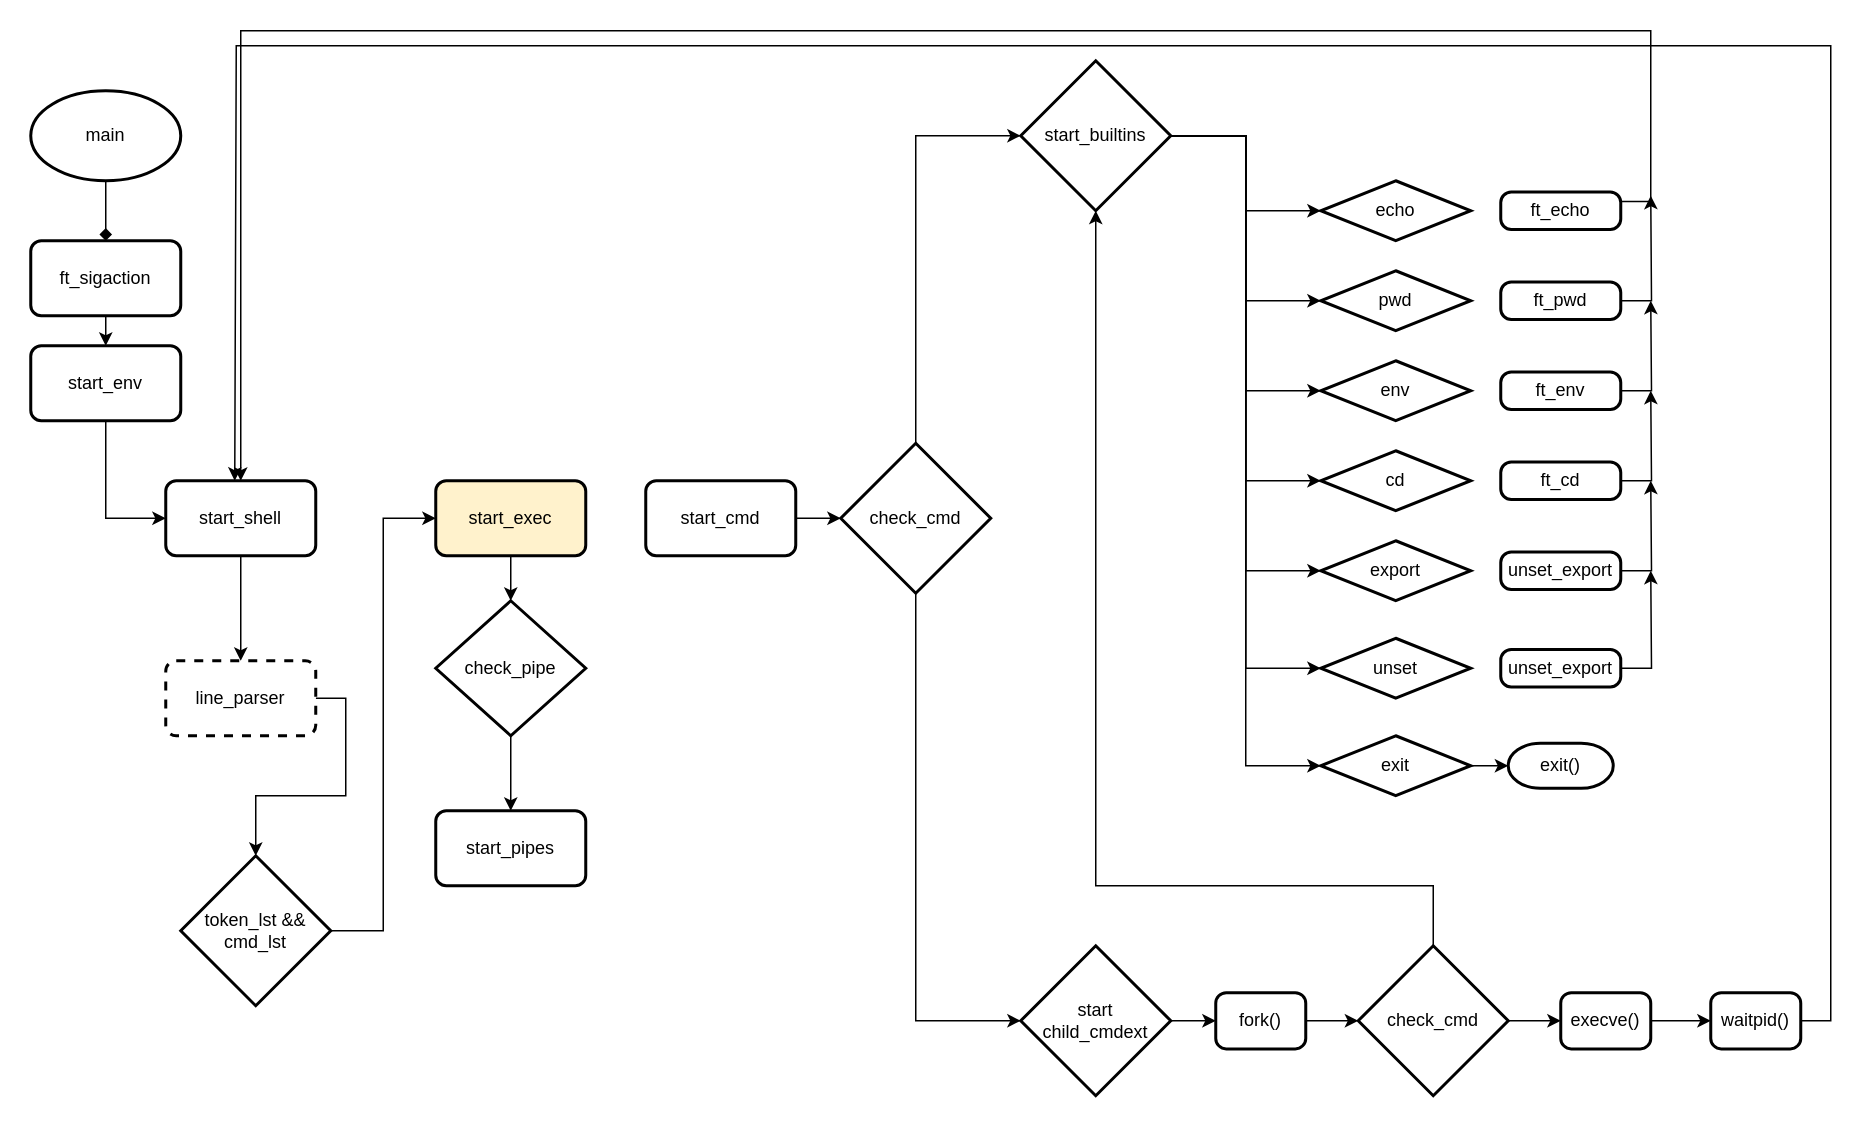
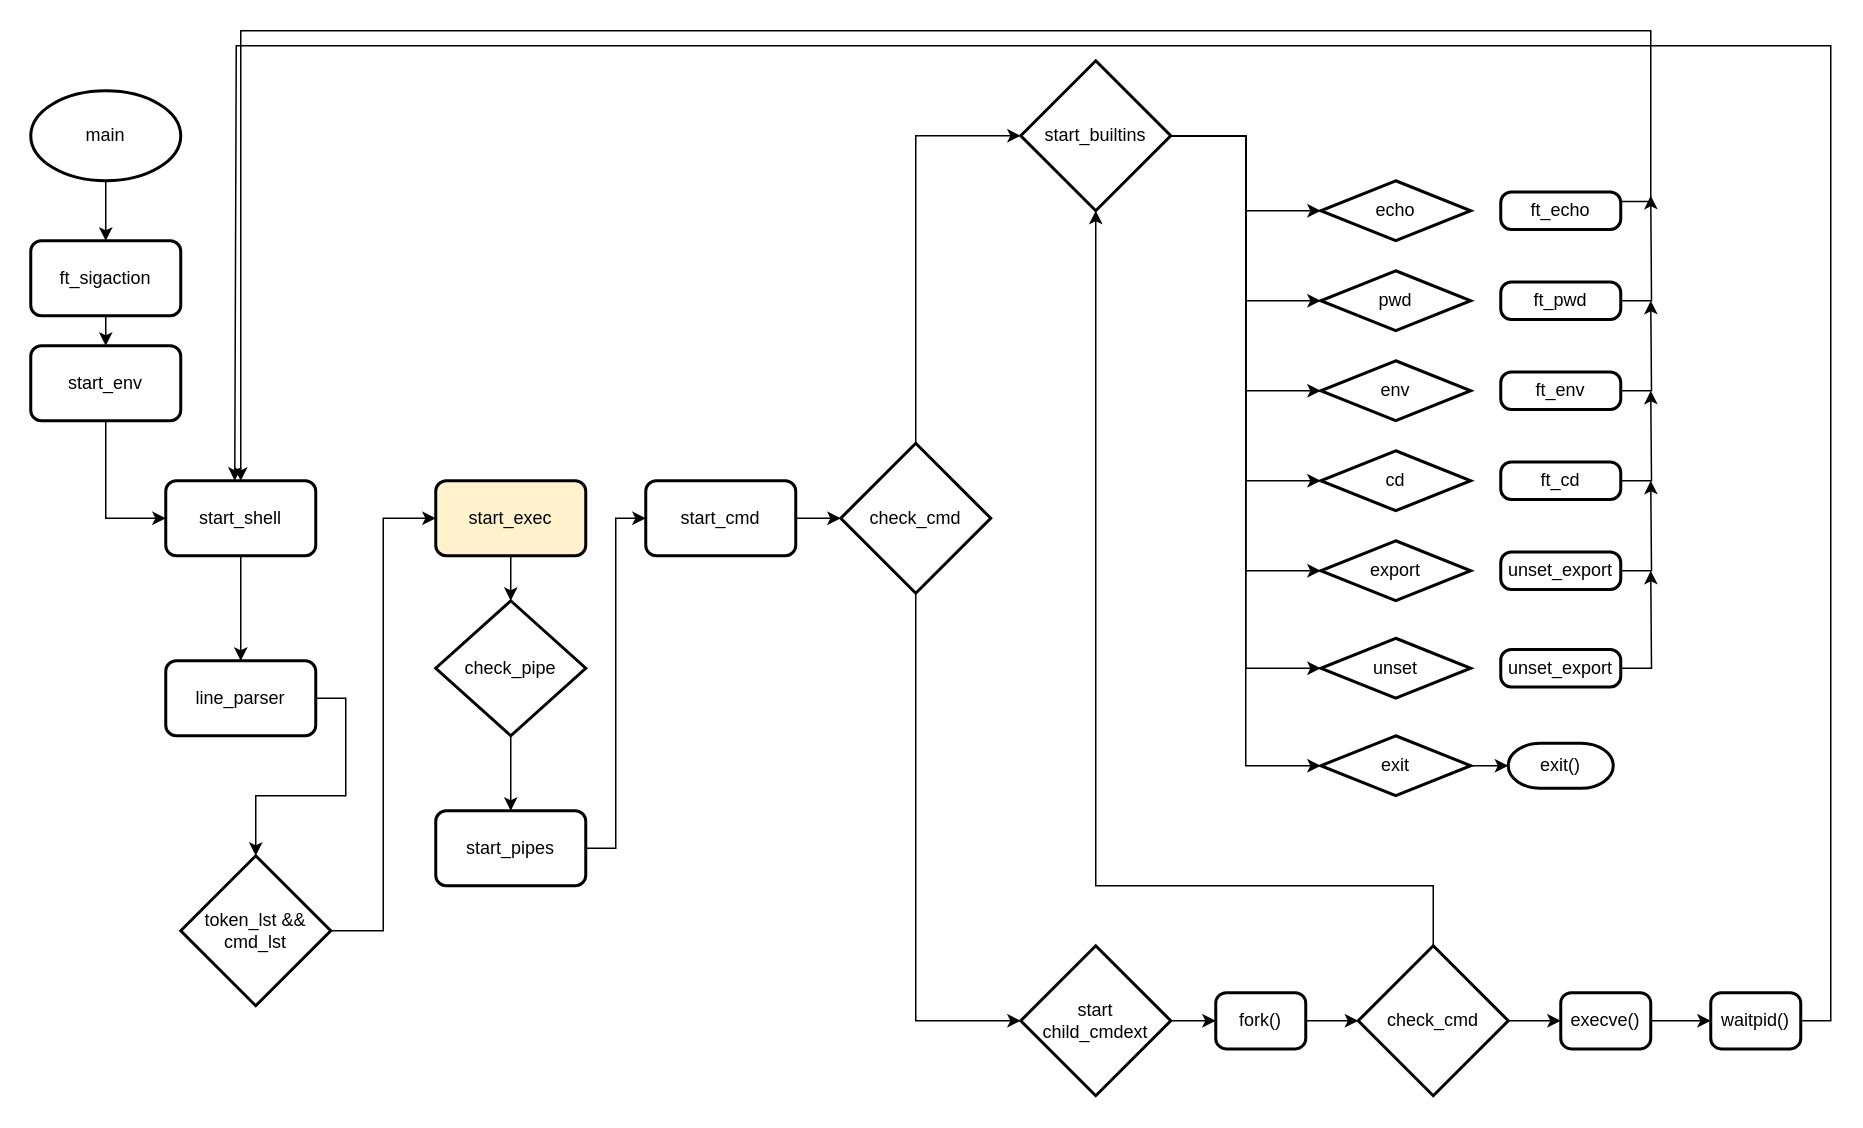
(106, 228) -> (106, 229)
none -> (616, 688)
(241, 698) -> (241, 698)
